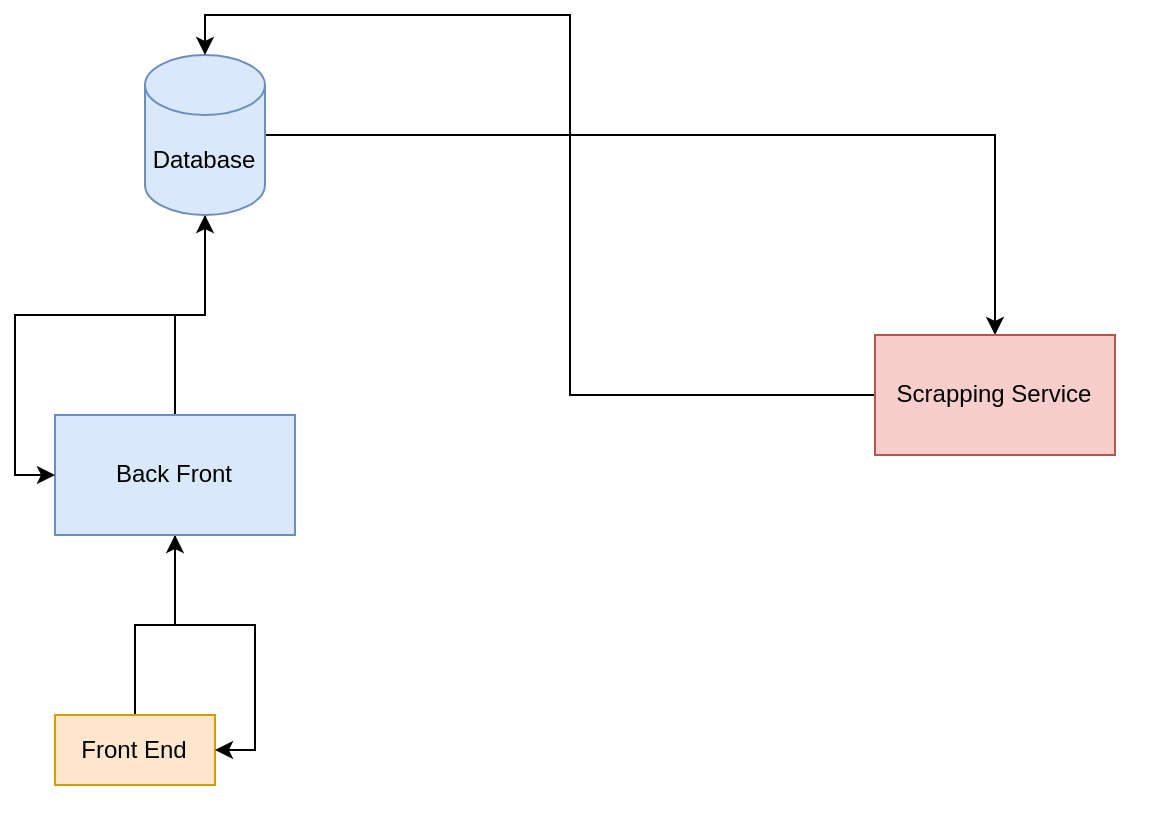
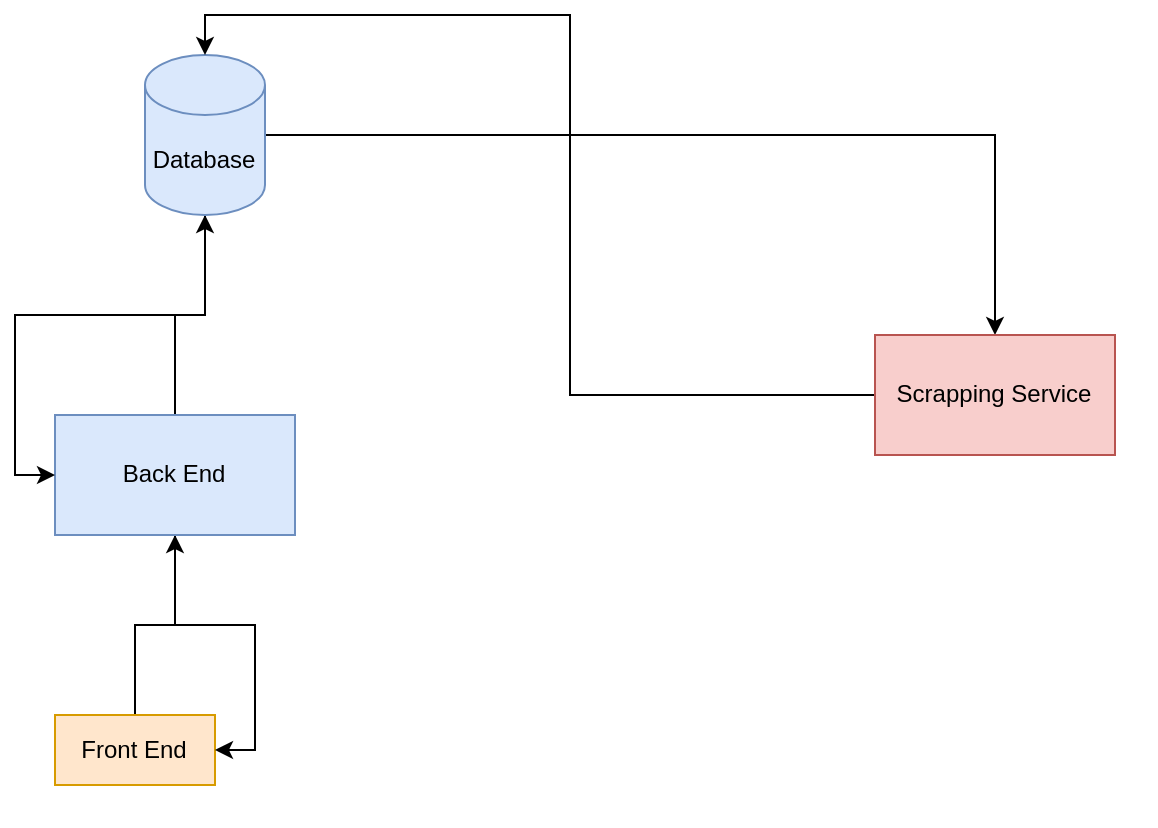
(175, 475) -> (175, 475)
